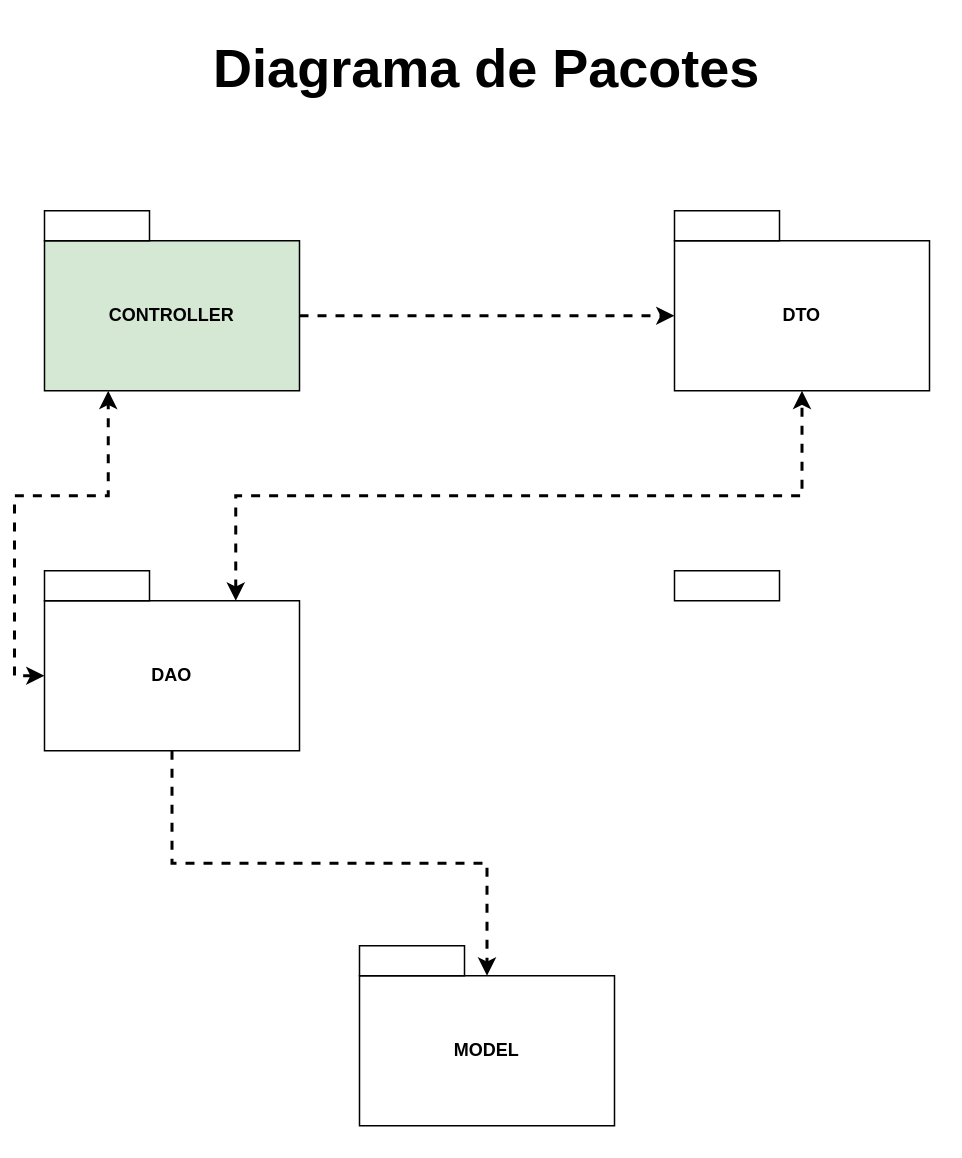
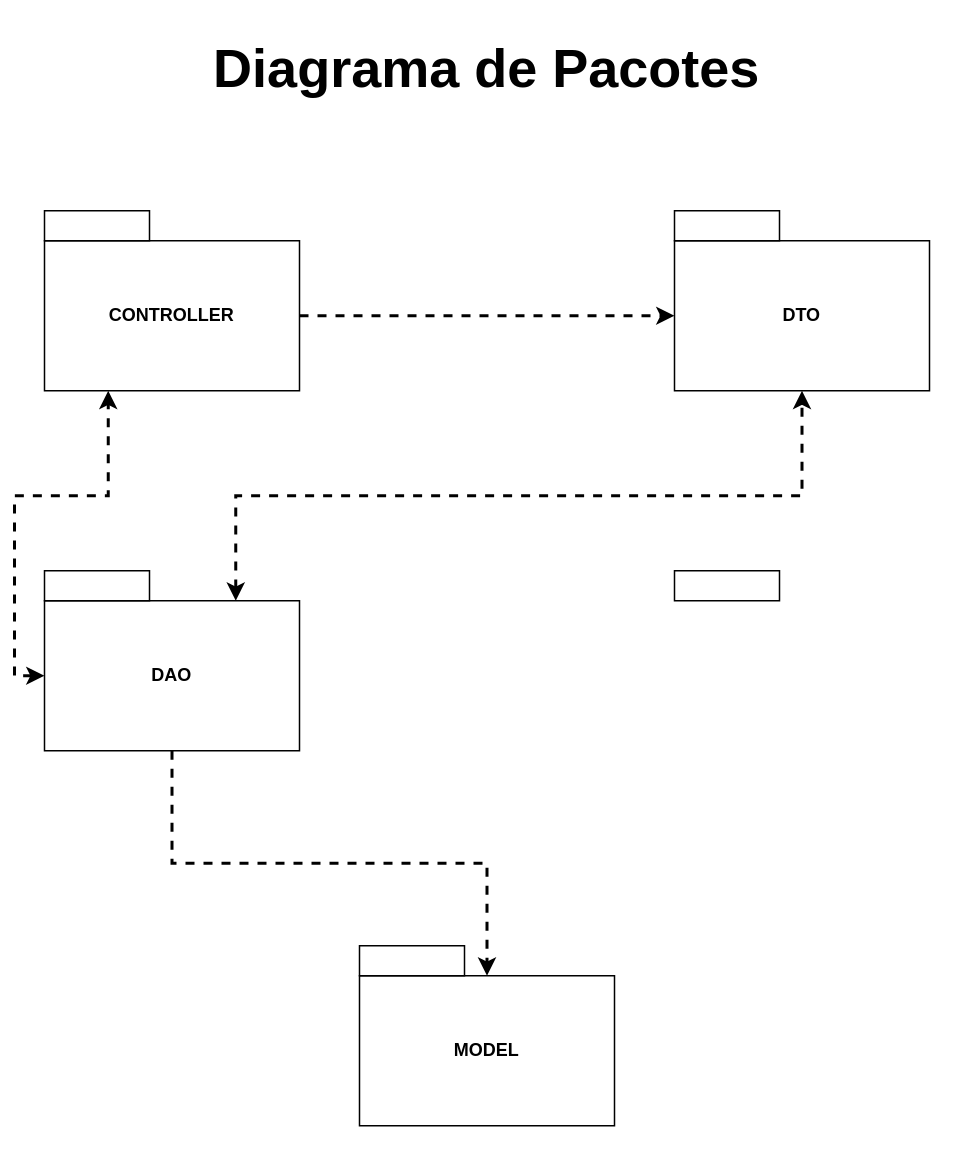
(172, 316) -> (172, 316)
